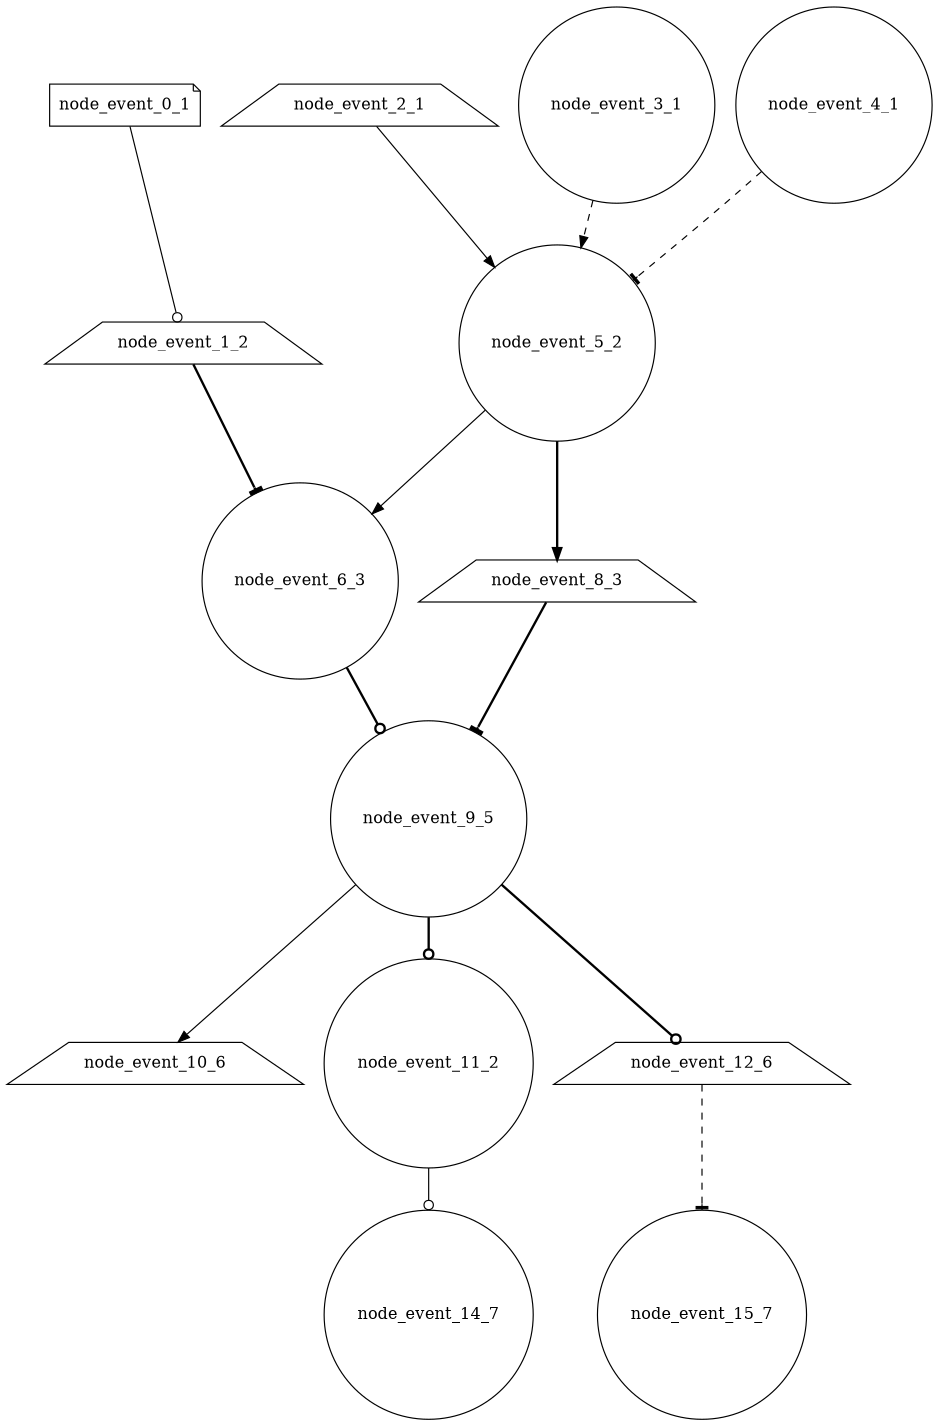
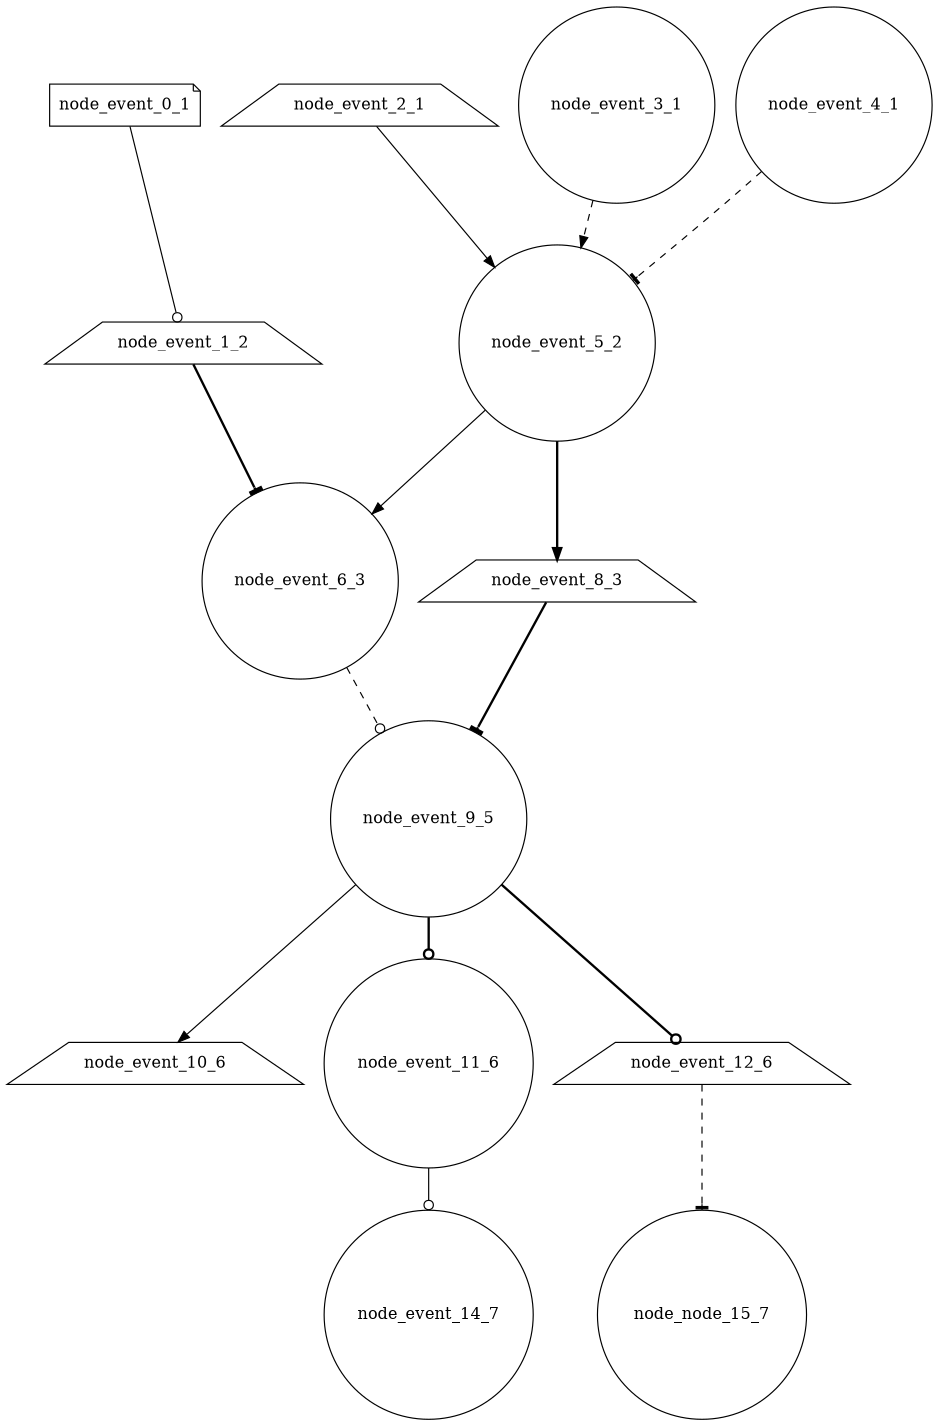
(362, 696) -> (362, 696)
(429, 1063) -> (429, 1063)
(702, 1315) -> (702, 1315)
